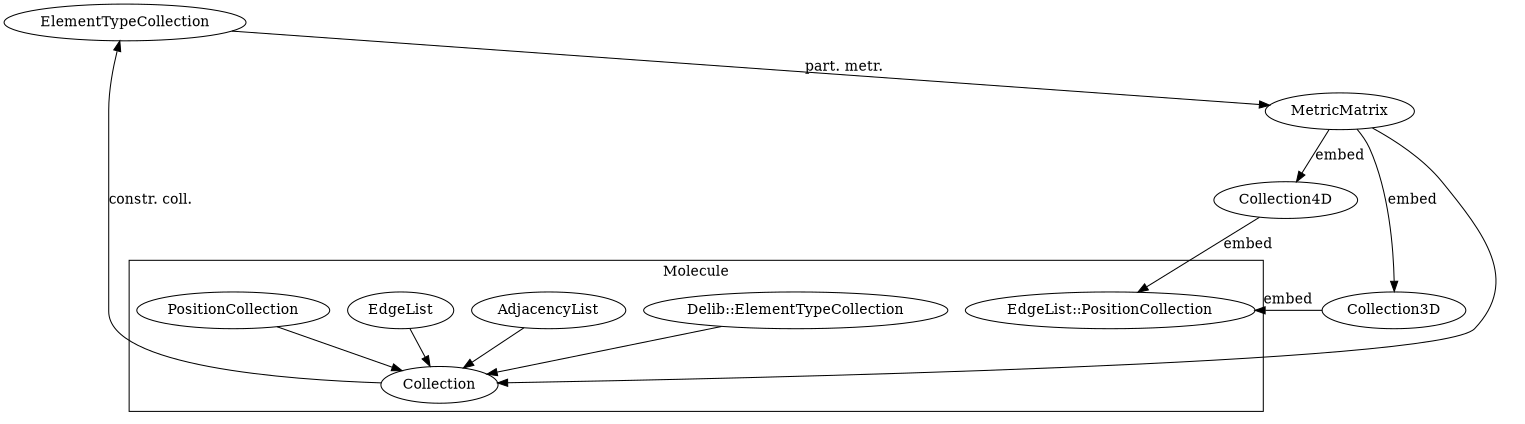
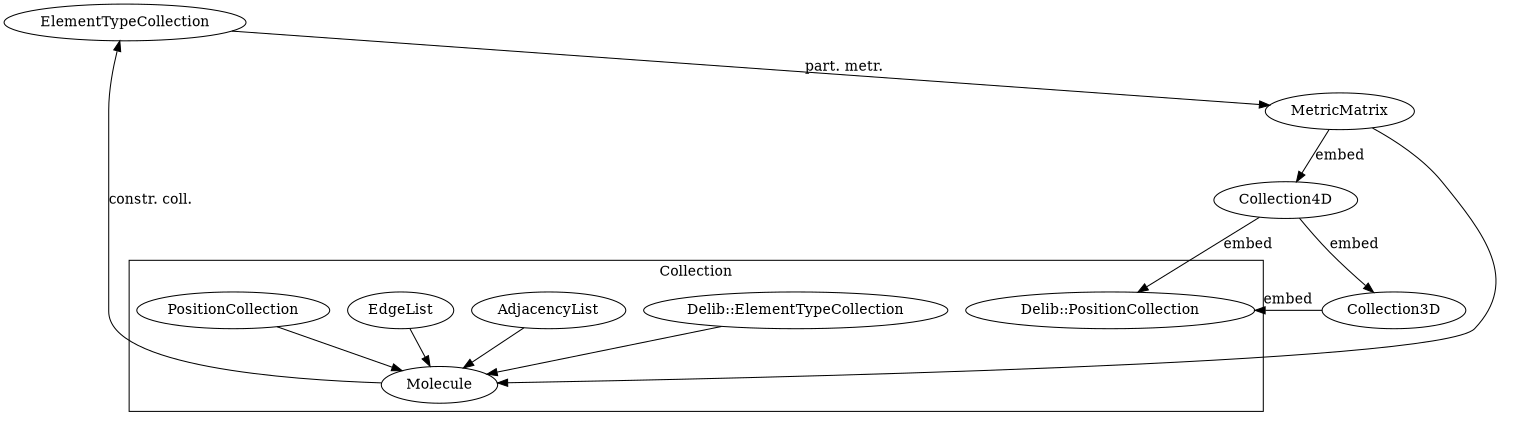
(1386, 202) -> (1331, 253)
(696, 272) -> (696, 272)
(1110, 310) -> (1110, 310)
(439, 385) -> (439, 385)
